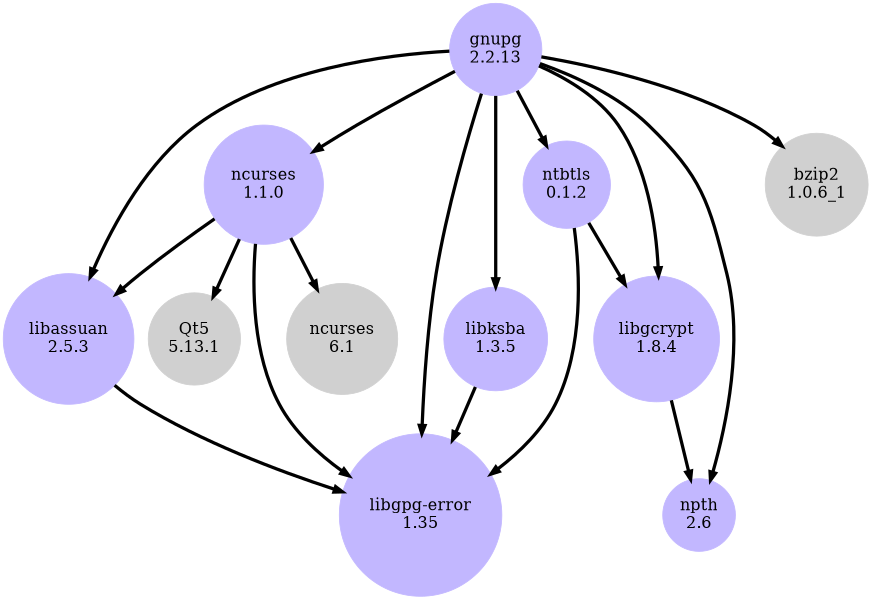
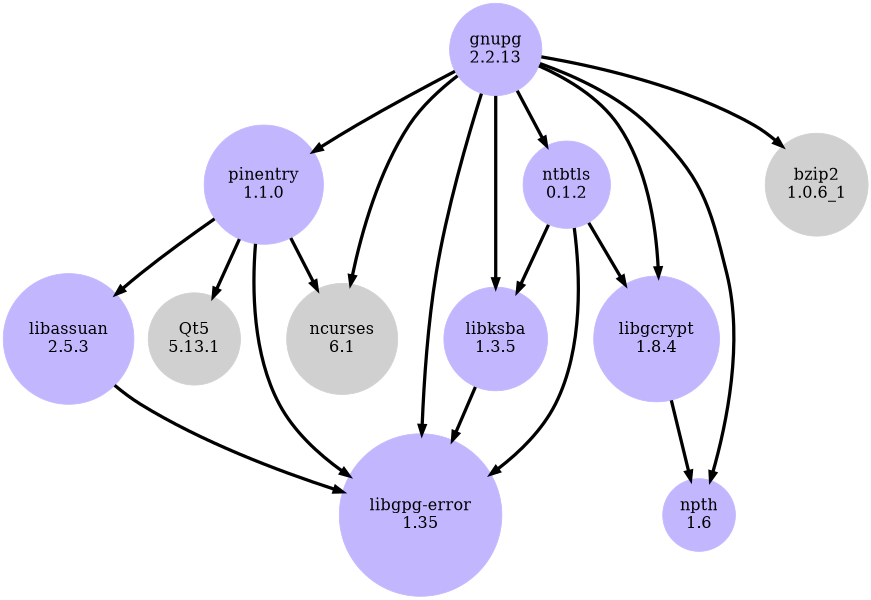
(234, 102) -> (387, 166)
(264, 185) -> (264, 185)
none -> (535, 254)
(699, 515) -> (699, 515)
